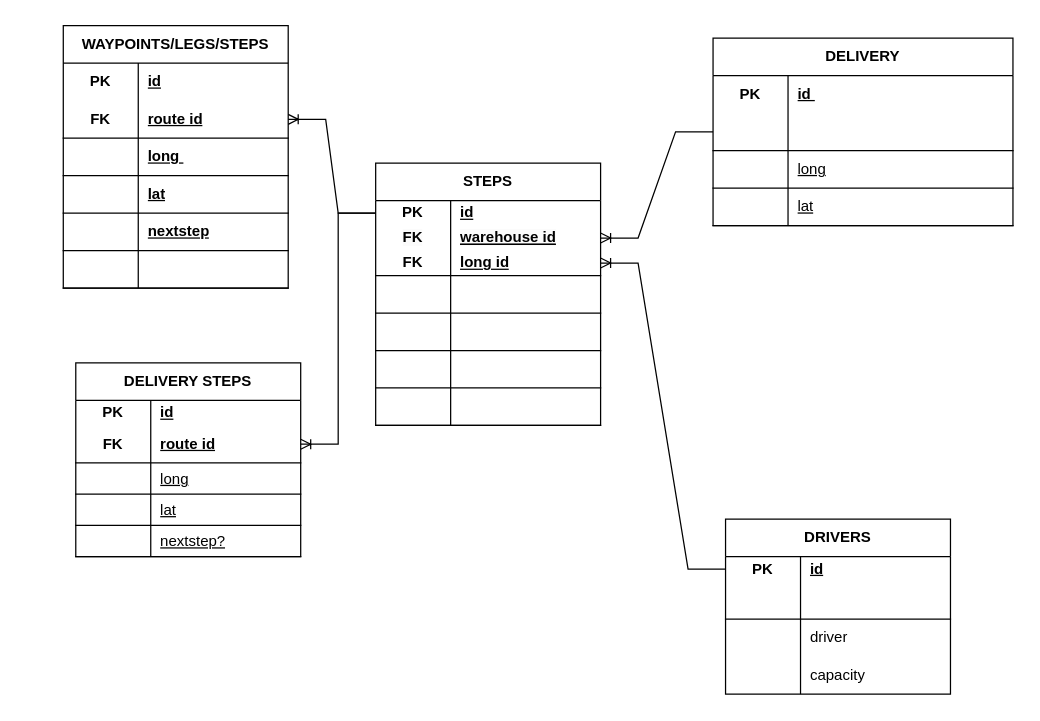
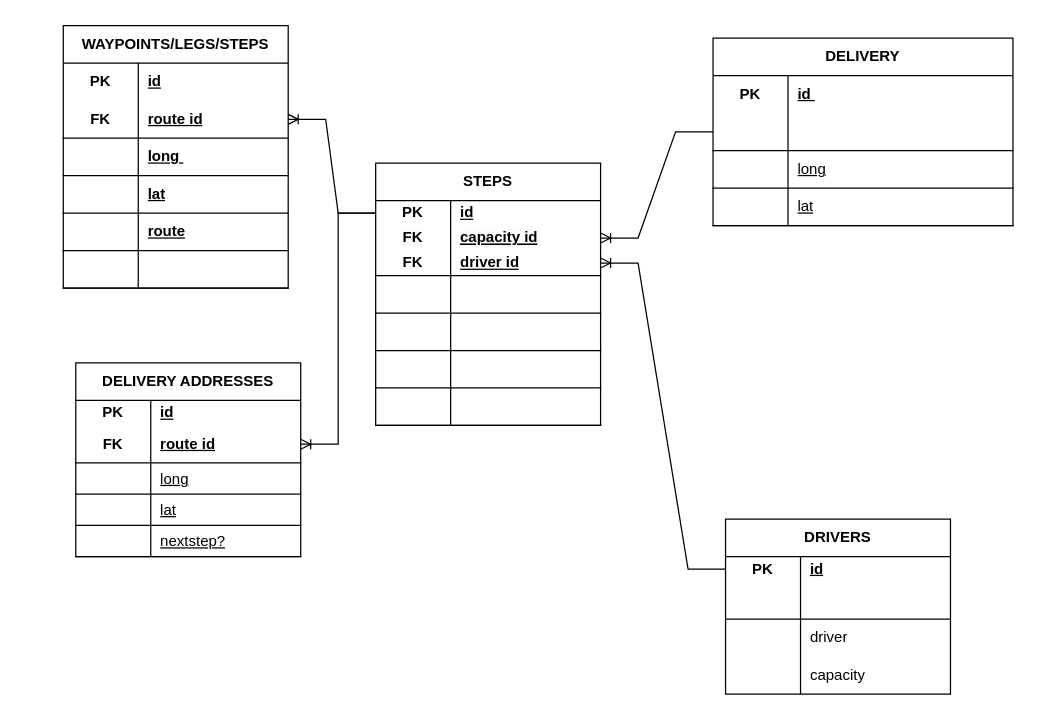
(182, 232) -> (169, 232)
(507, 238) -> (501, 238)
(484, 263) -> (493, 263)
(188, 382) -> (188, 382)
